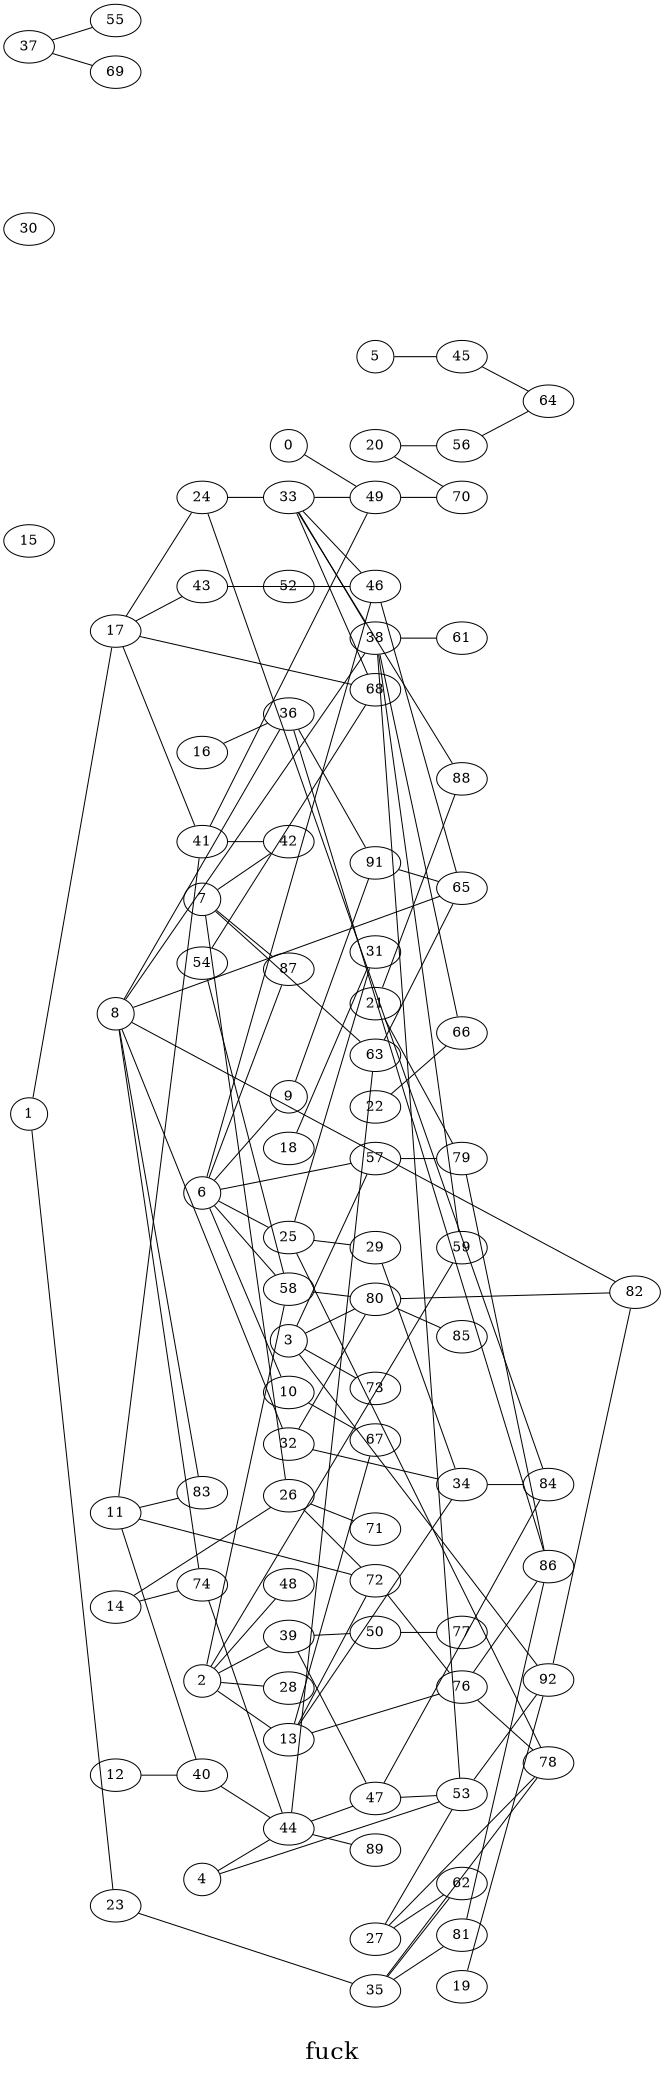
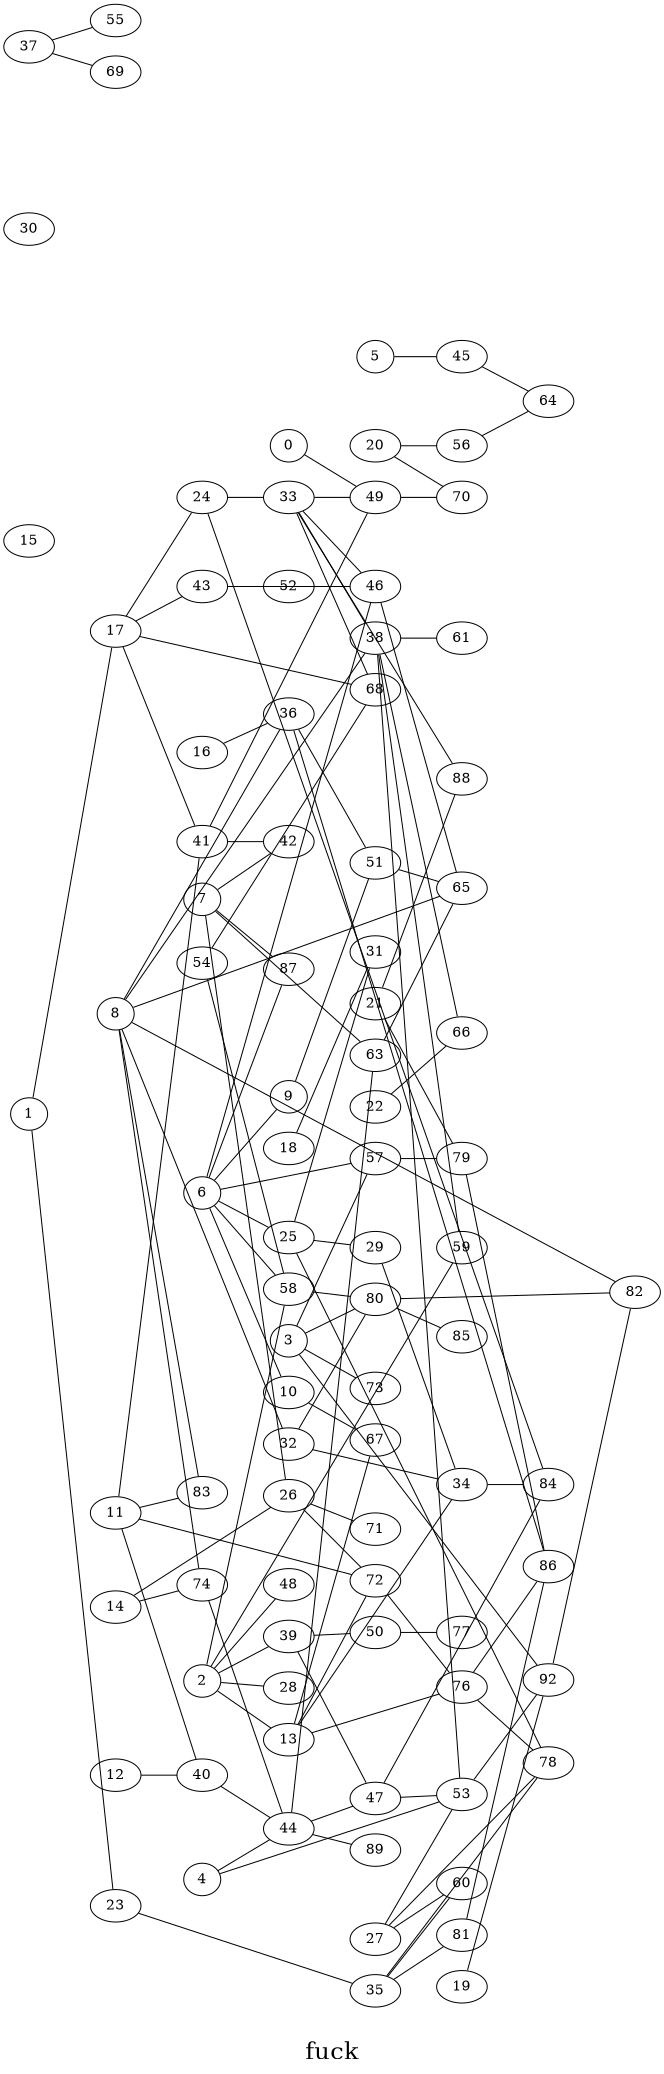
(375, 863) -> (375, 863)
(462, 1883) -> (462, 1883)
